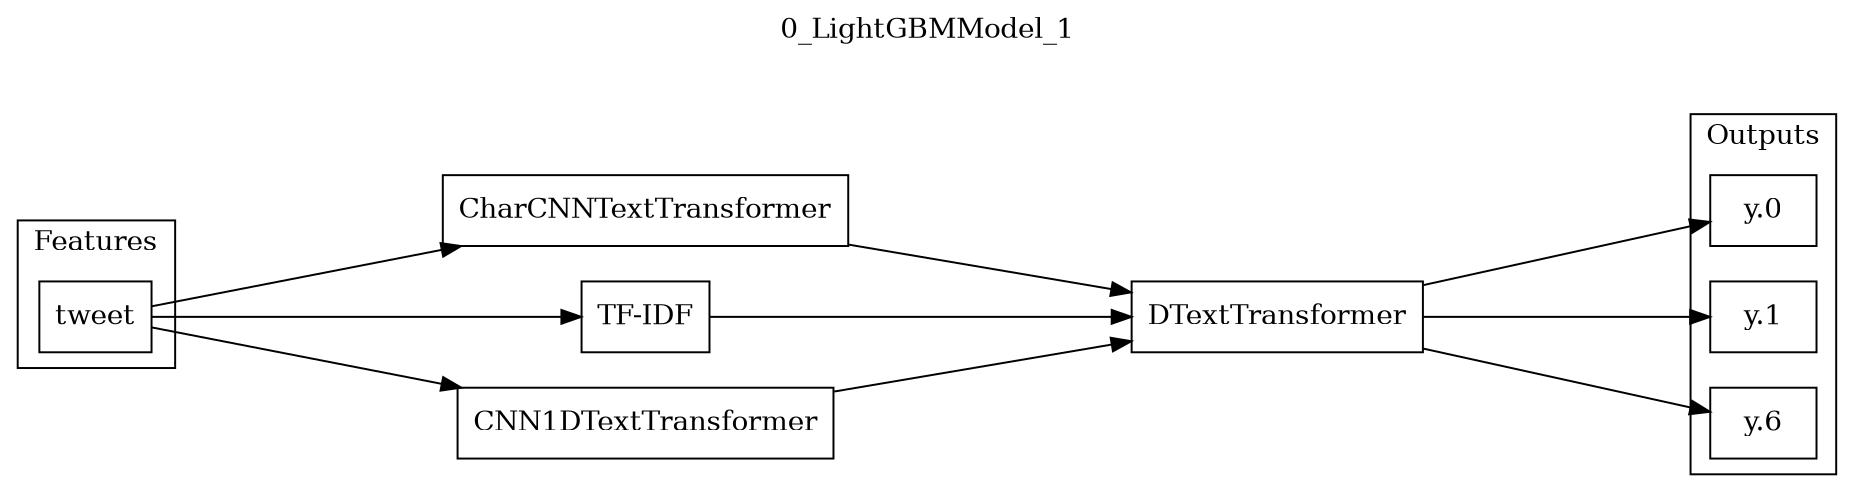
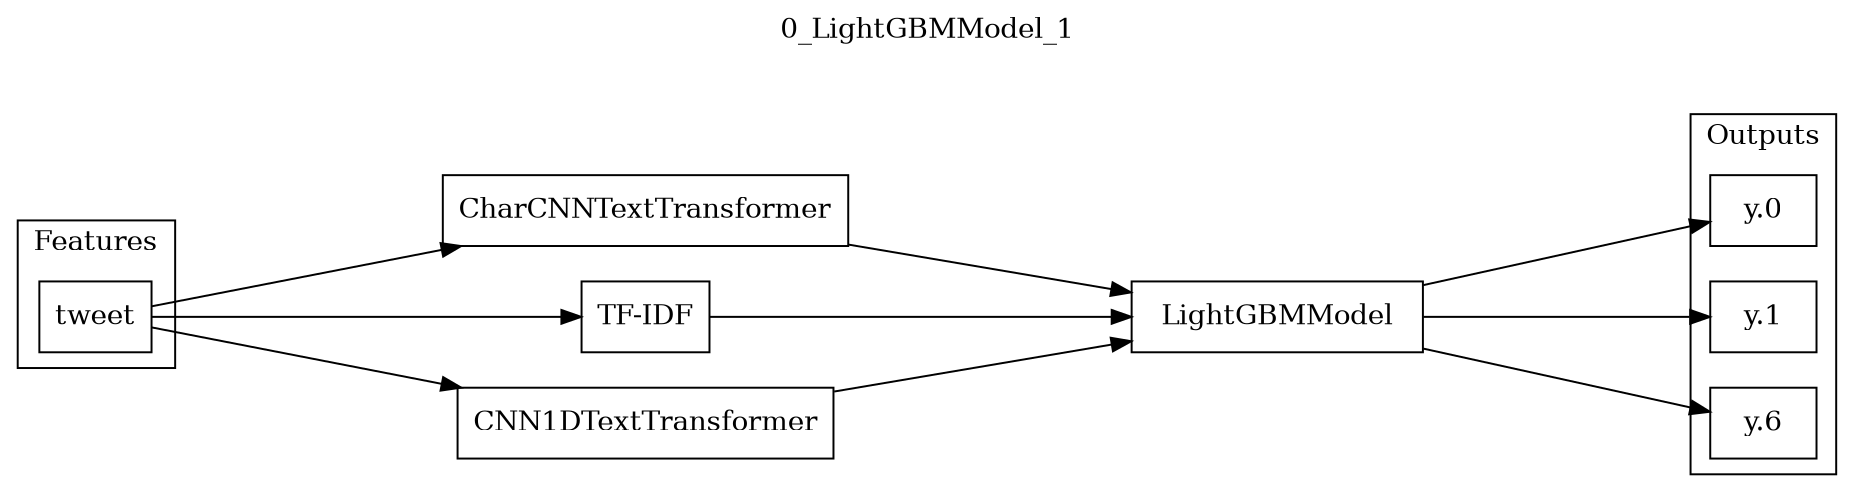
(1277, 317) -> (1277, 317)
